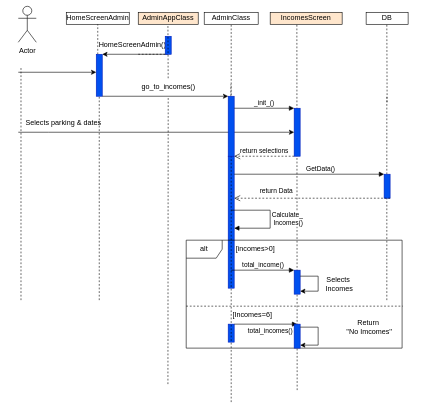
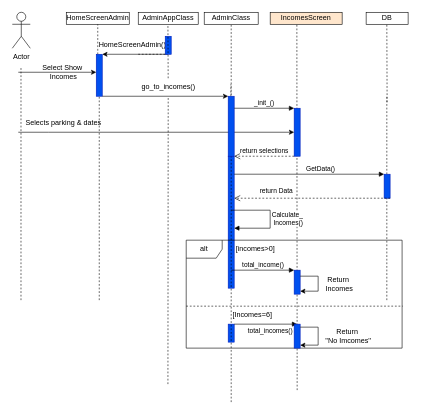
(168, 18) -> (168, 18)
(27, 24) -> (21, 30)
none -> (63, 72)
(340, 284) -> (340, 284)
(369, 327) -> (348, 336)
